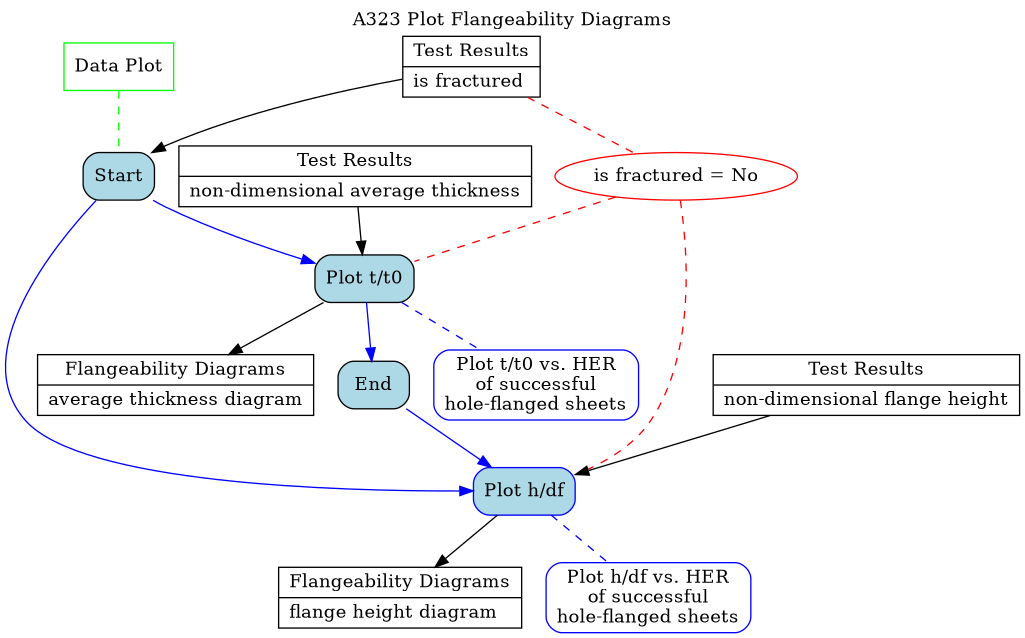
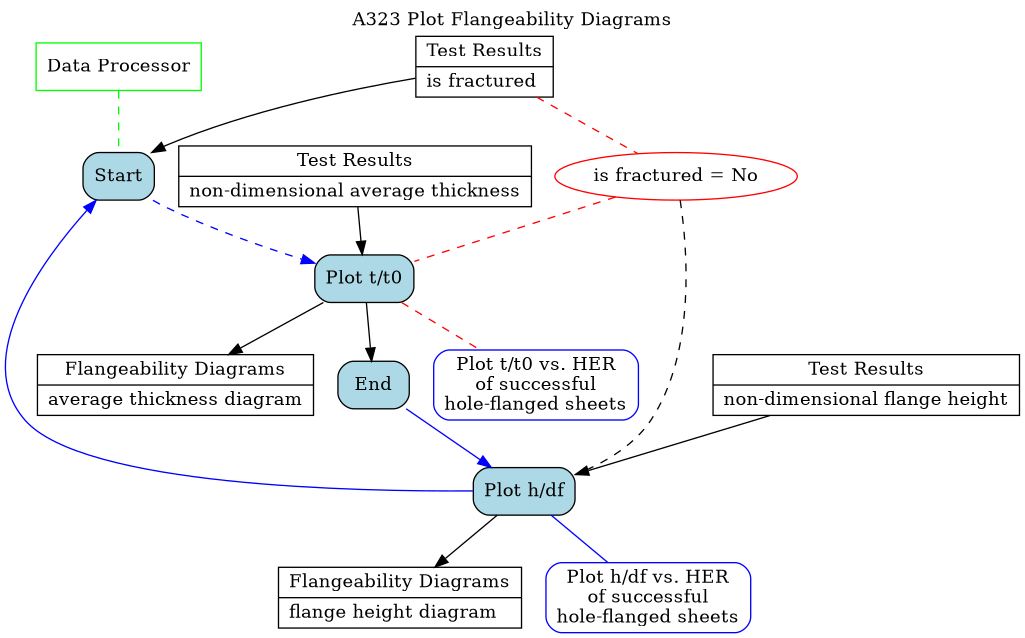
(119, 67) -> (119, 67)
(226, 233) -> (226, 233)
(369, 325) -> (368, 325)
(441, 326) -> (441, 326)
(677, 360) -> (676, 360)
(113, 461) -> (126, 464)
(524, 491) -> (524, 491)
(580, 539) -> (579, 539)
